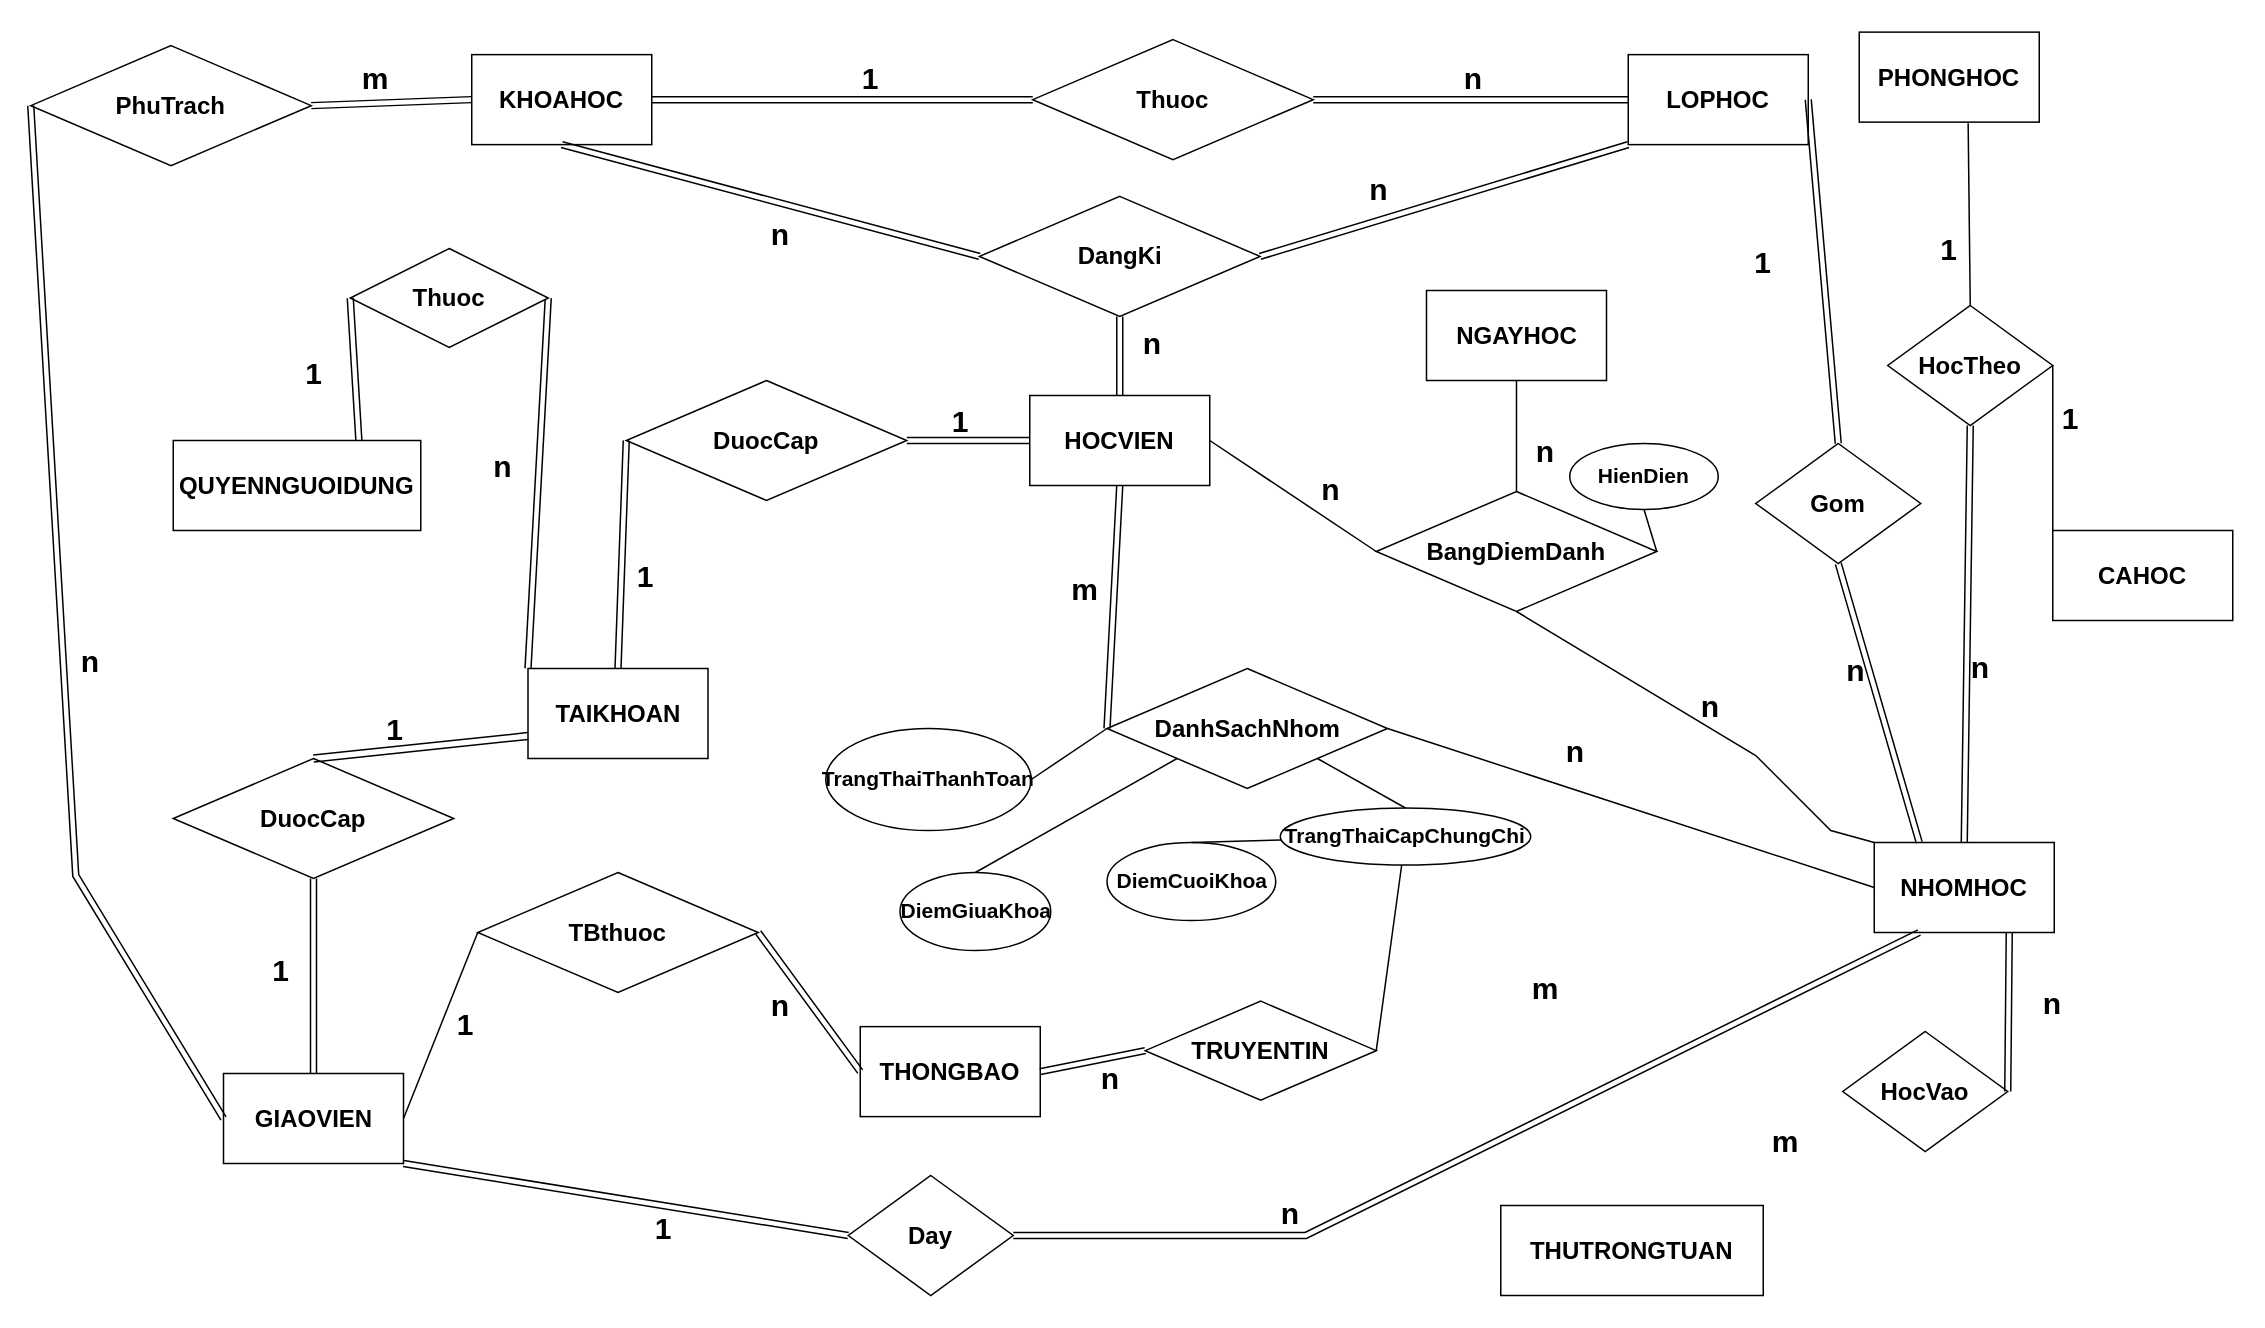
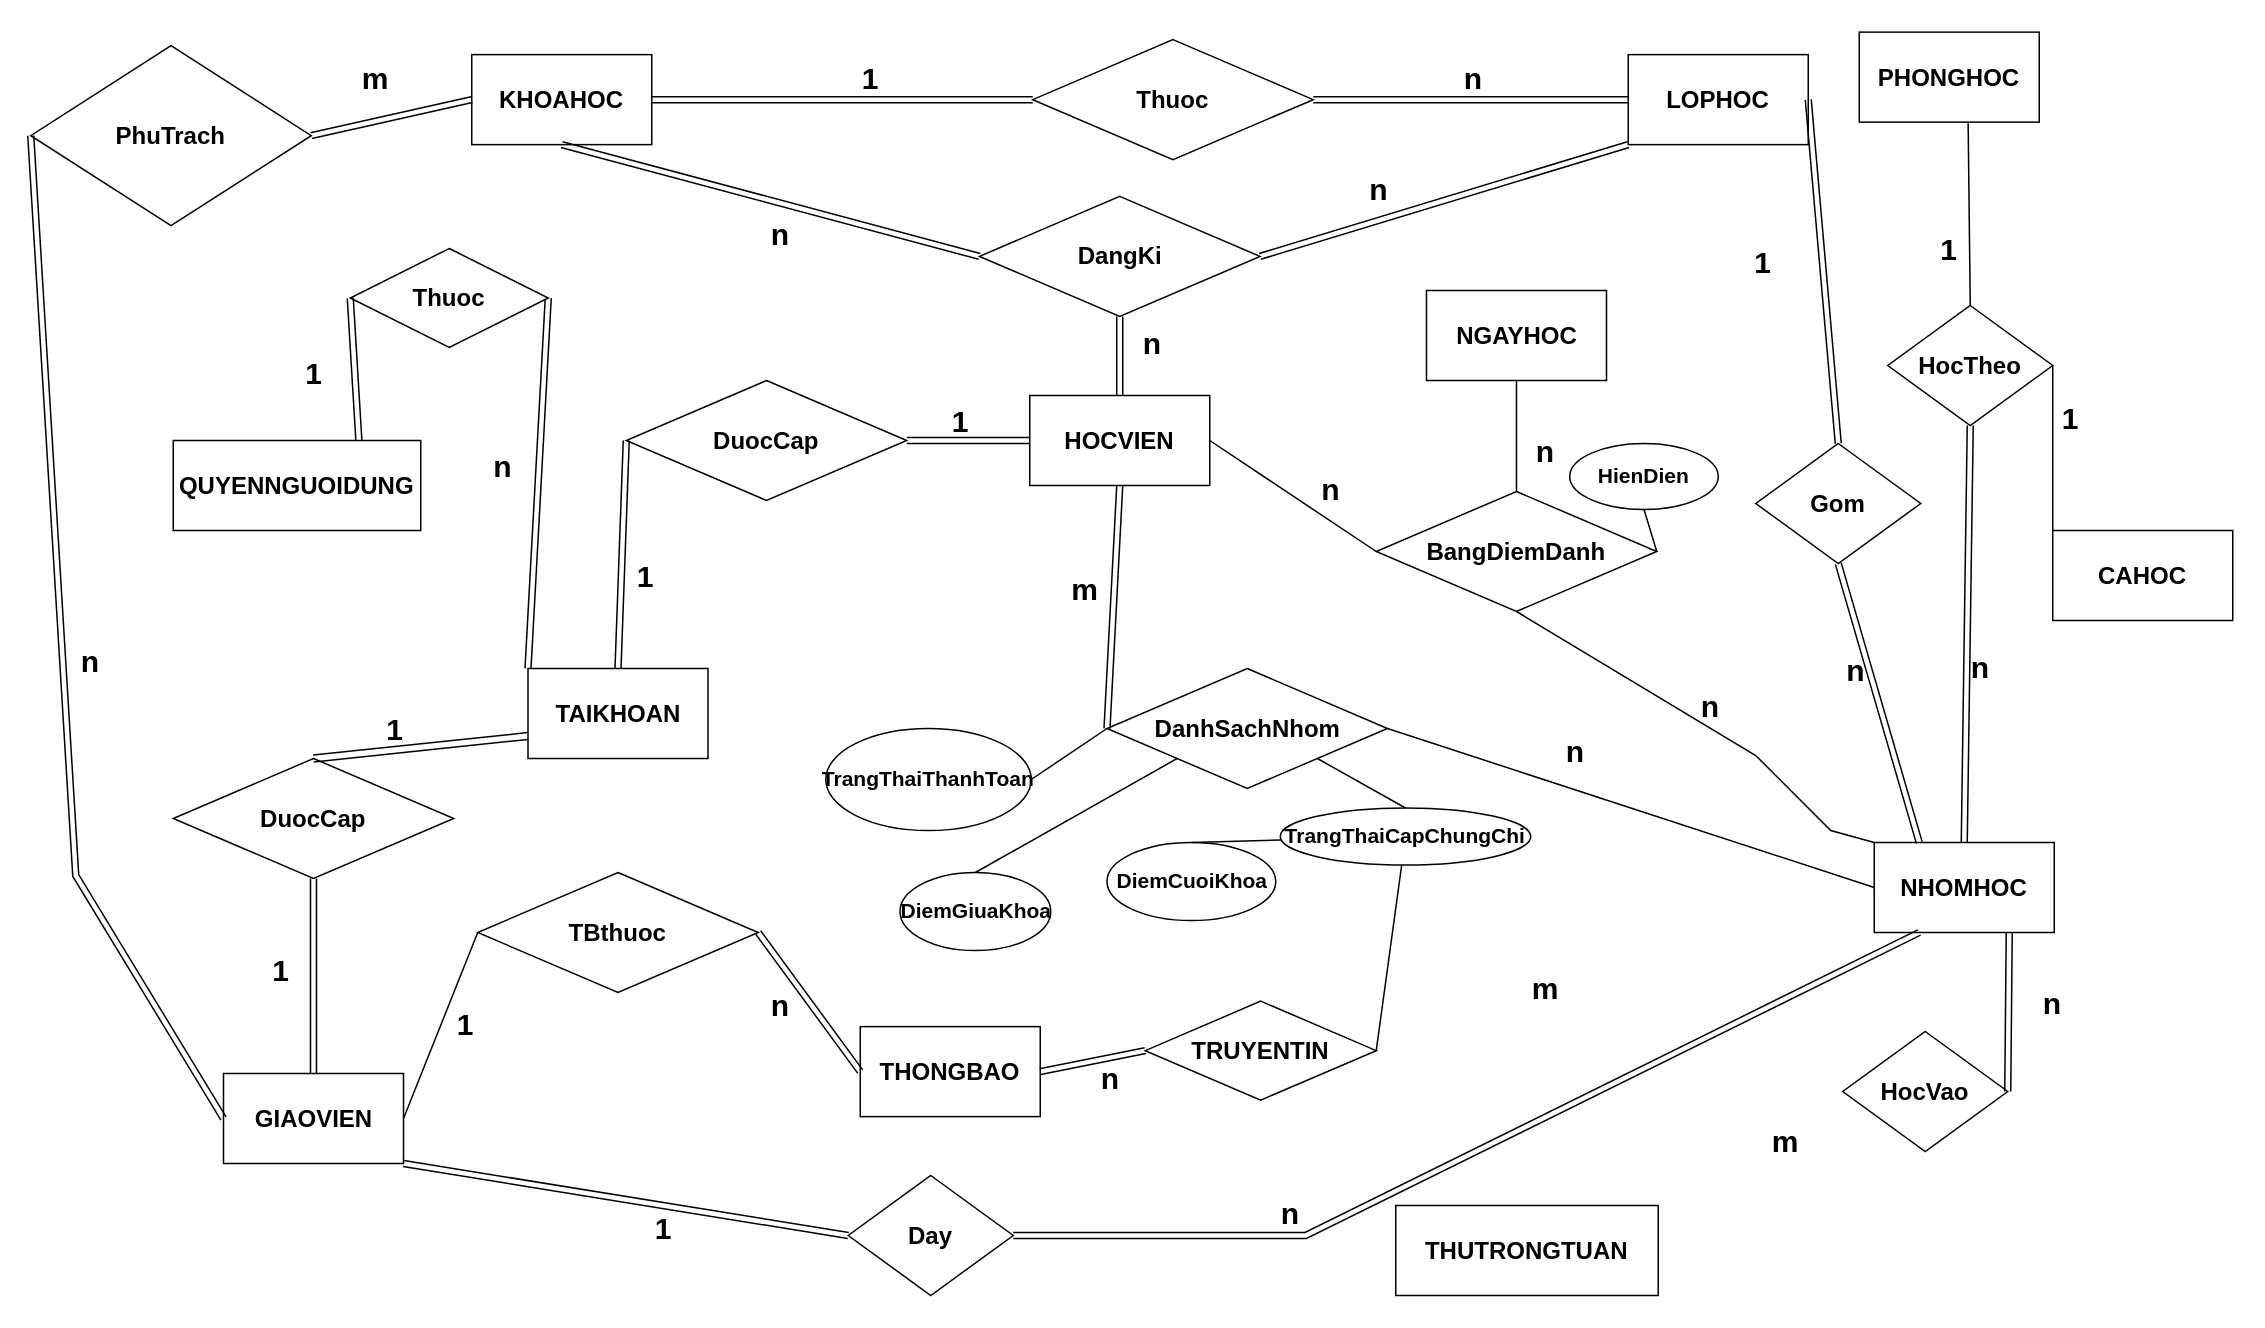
(171, 105) -> (171, 135)
(1632, 1250) -> (1527, 1250)
